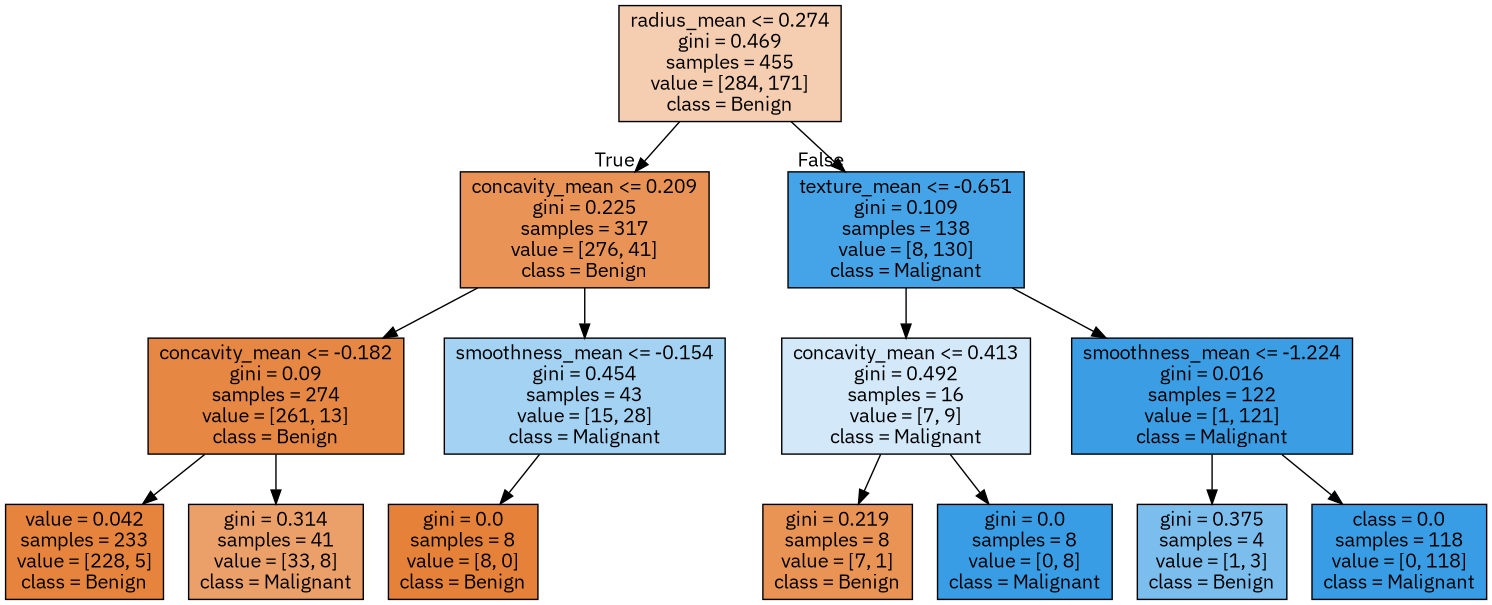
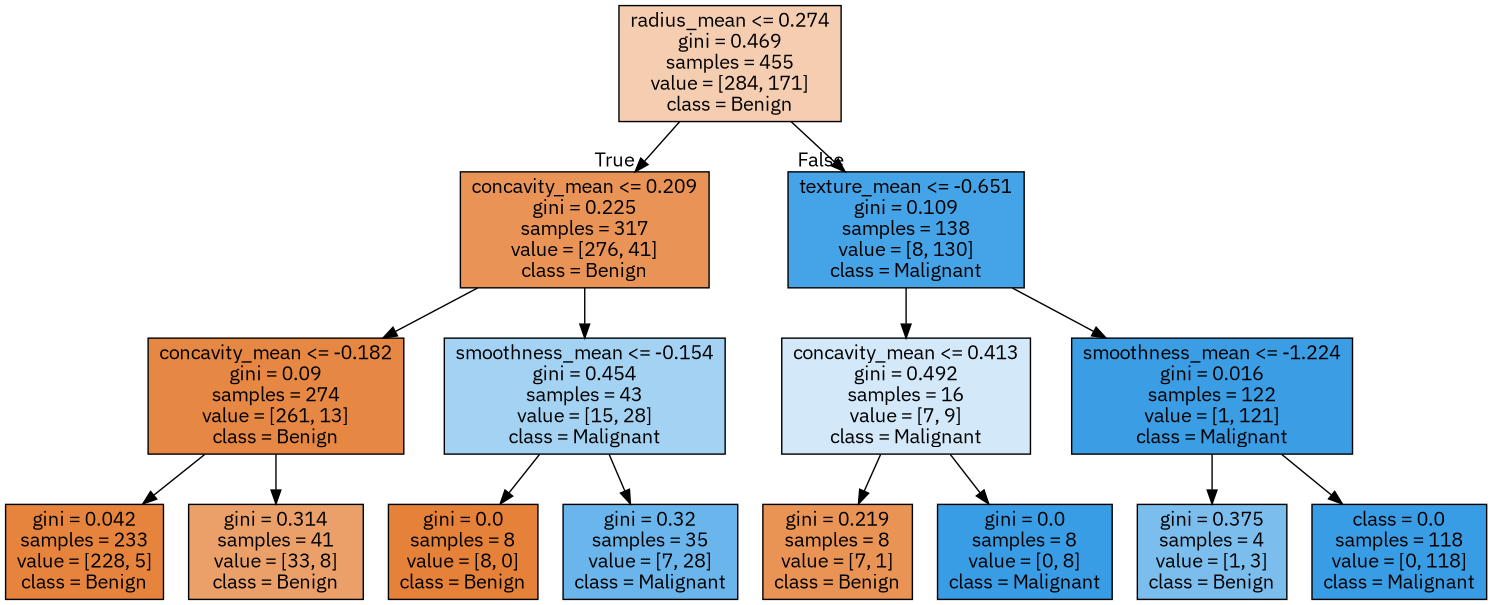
(85, 552) -> (85, 552)
(276, 552) -> (276, 552)
none -> (650, 552)
